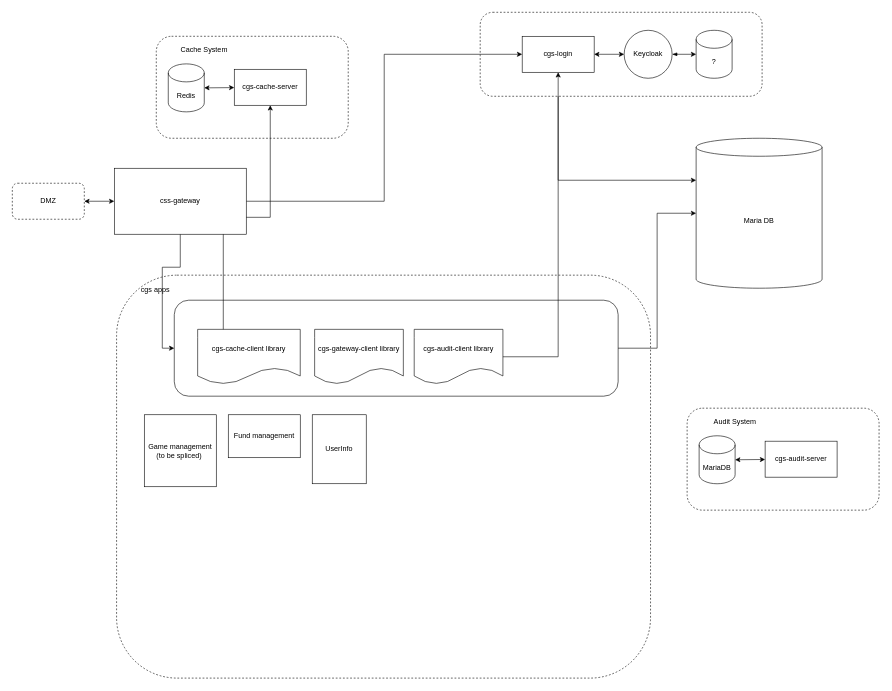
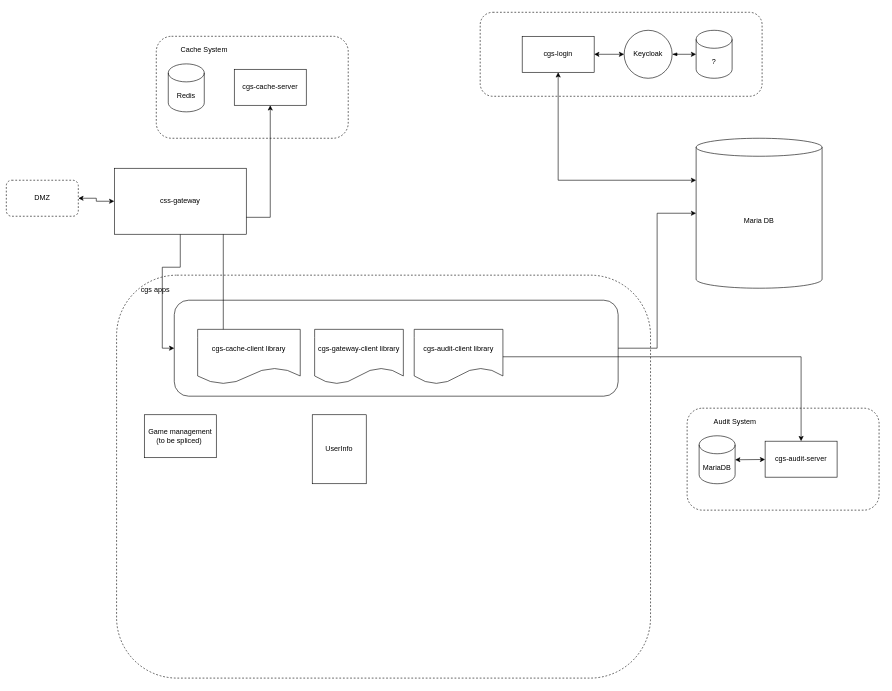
(384, 54) -> none
(227, 88) -> none
(48, 201) -> (42, 198)
(558, 271) -> (801, 435)
(264, 436) -> none
(180, 451) -> (180, 436)
